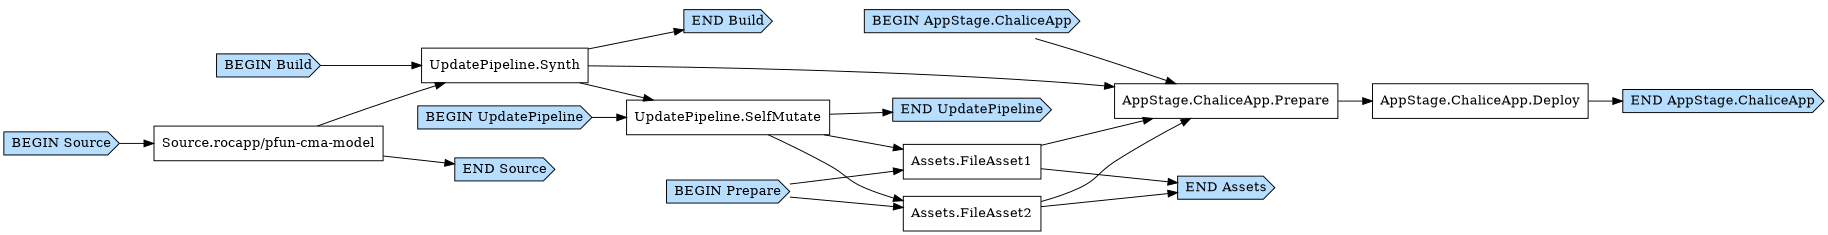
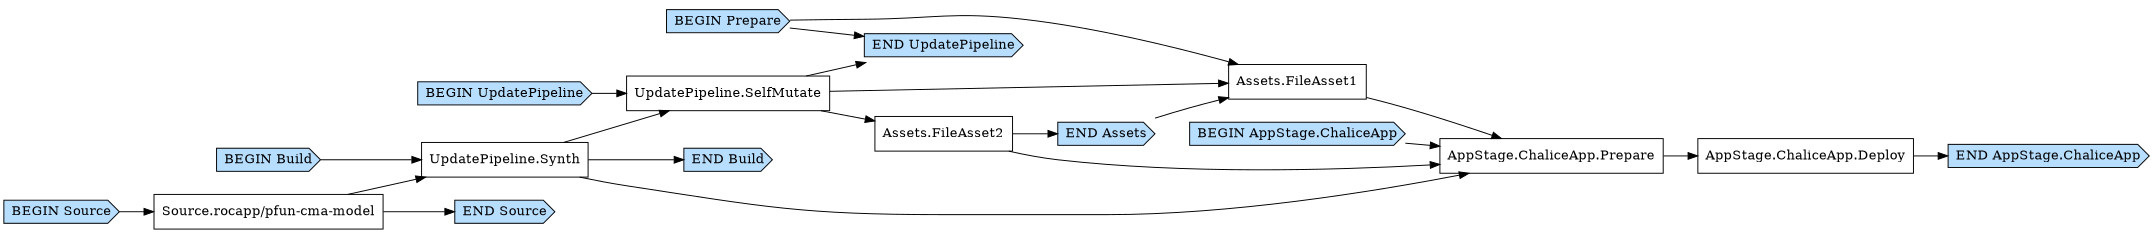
(1108, 176) -> (1187, 109)
(842, 202) -> (822, 32)
